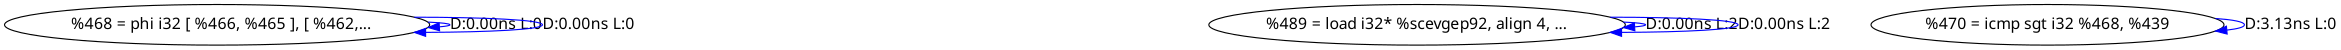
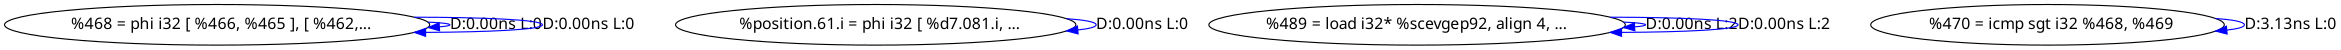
none -> (876, 25)
(2047, 25) -> (2047, 25)
